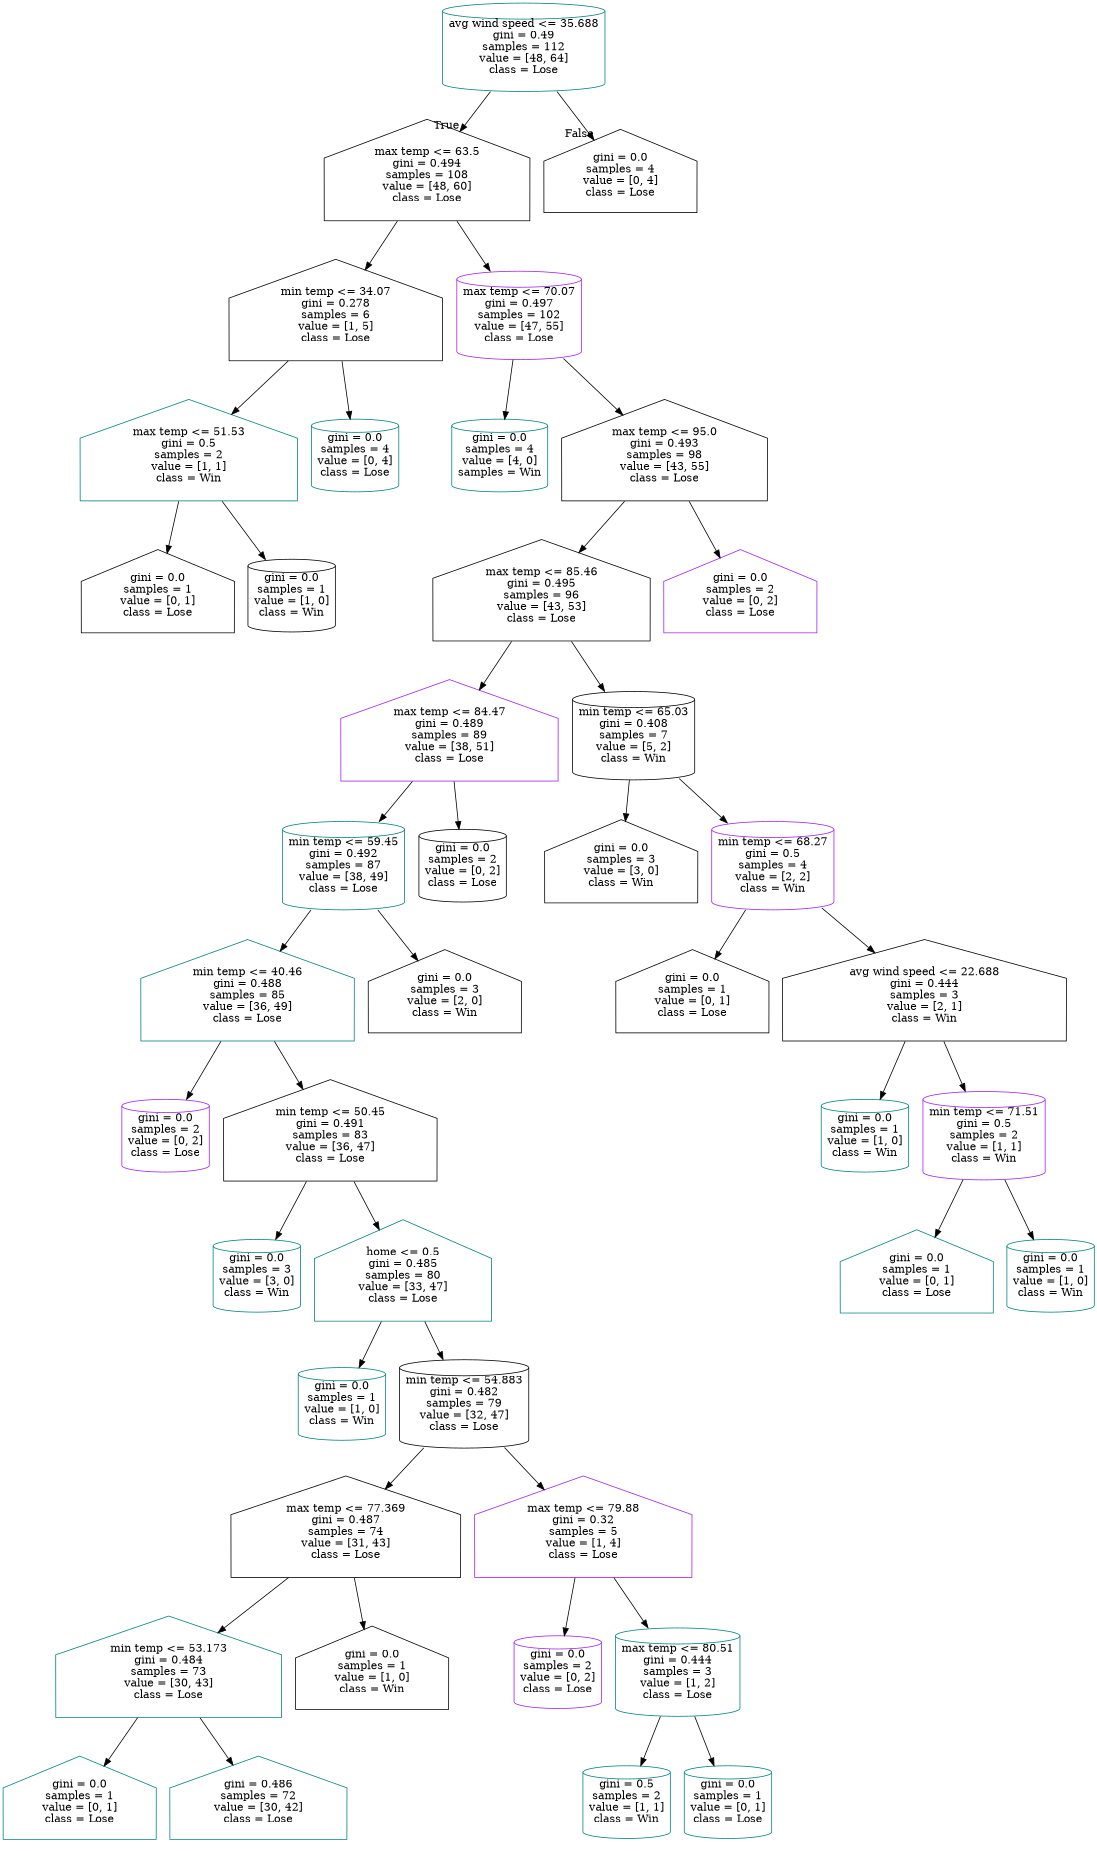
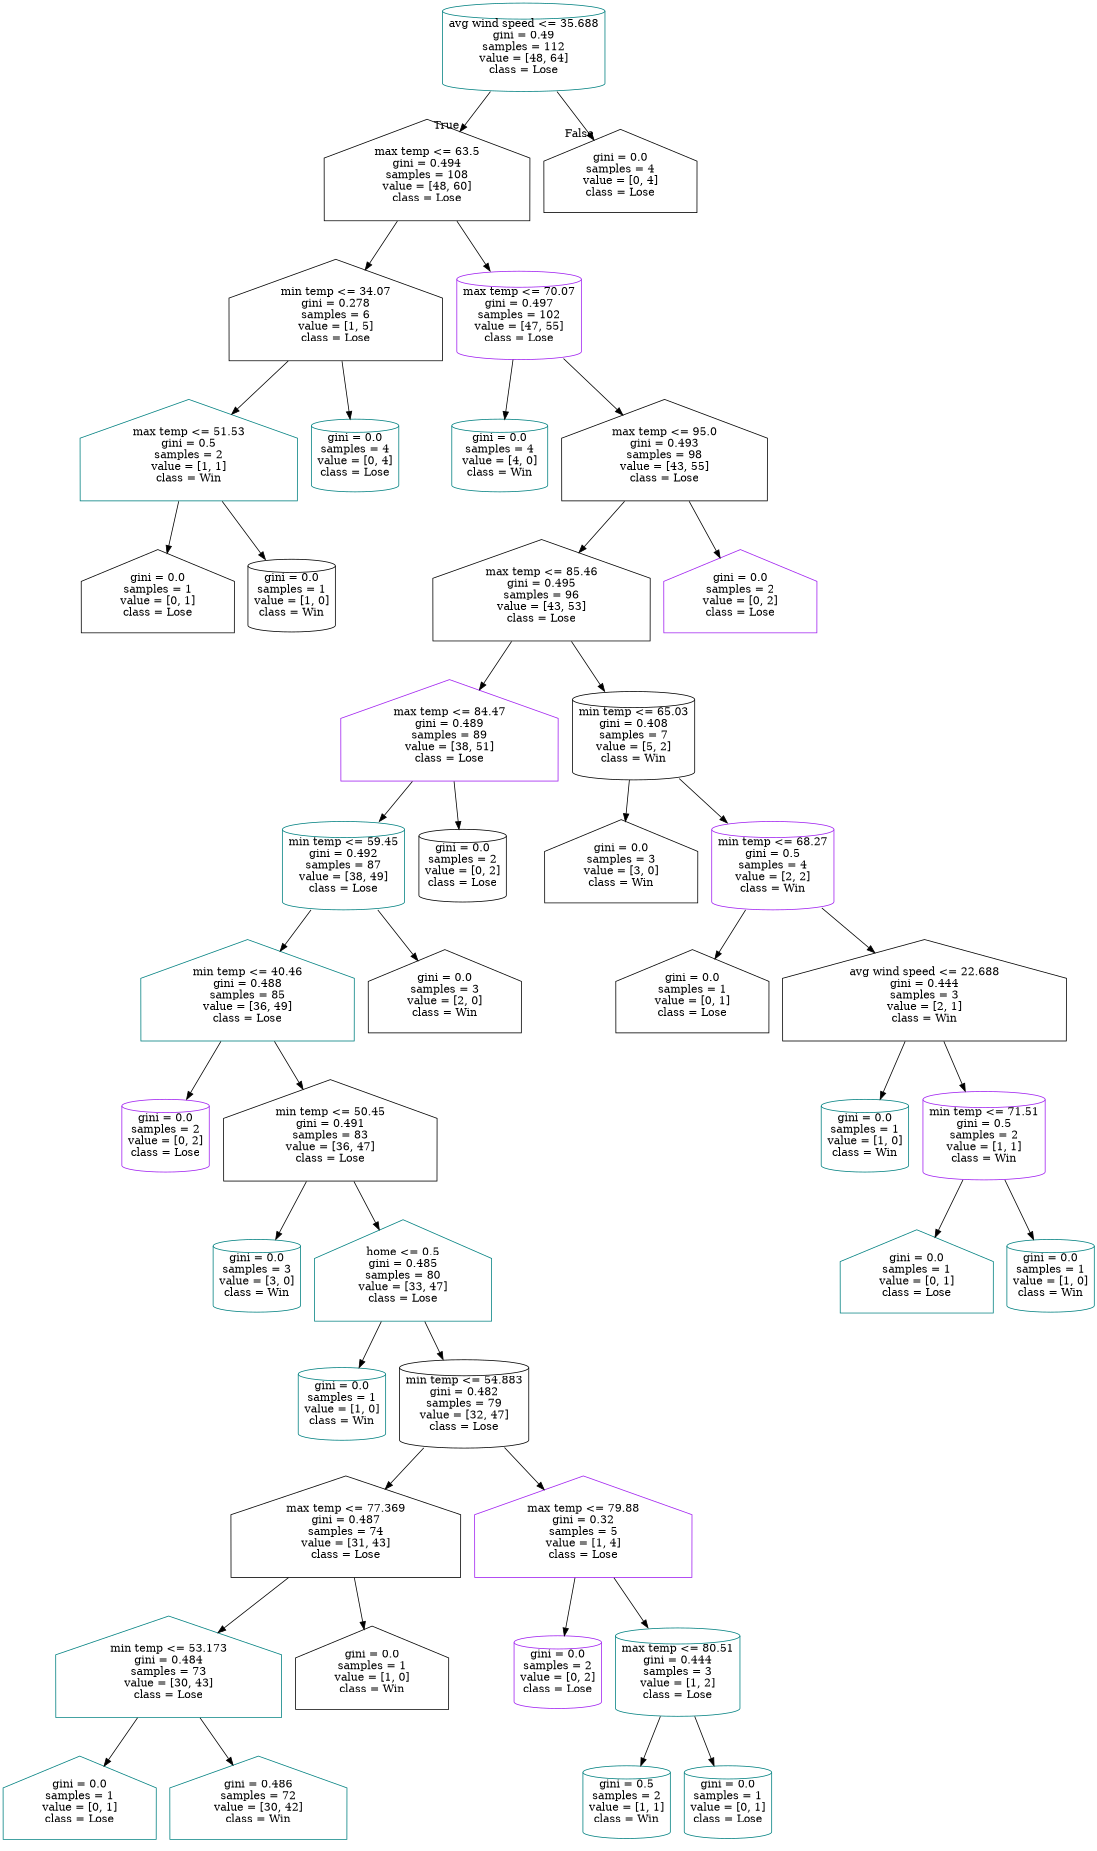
(500, 456) -> (500, 456)
(258, 1802) -> (258, 1802)
